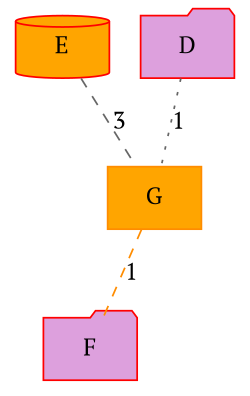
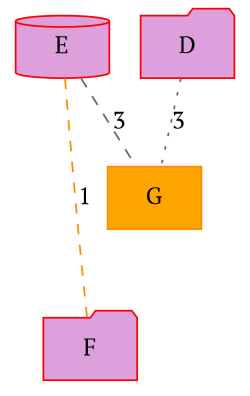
(62, 47) -> (62, 47)
(179, 122) -> (179, 122)
(122, 273) -> (75, 198)
